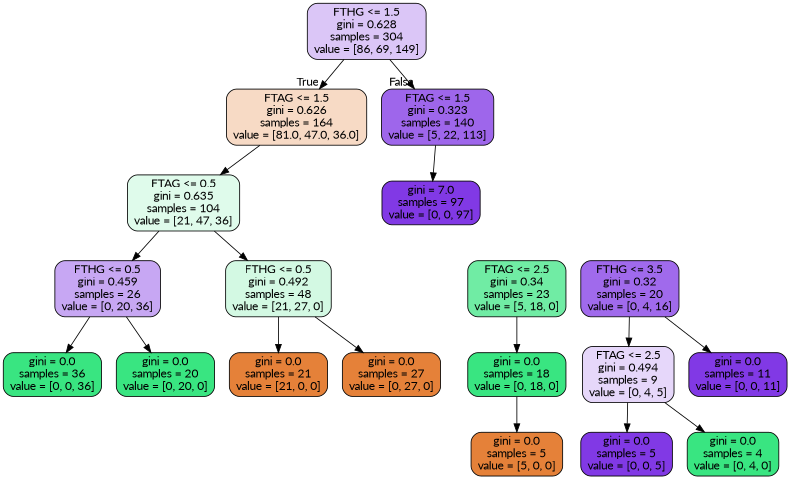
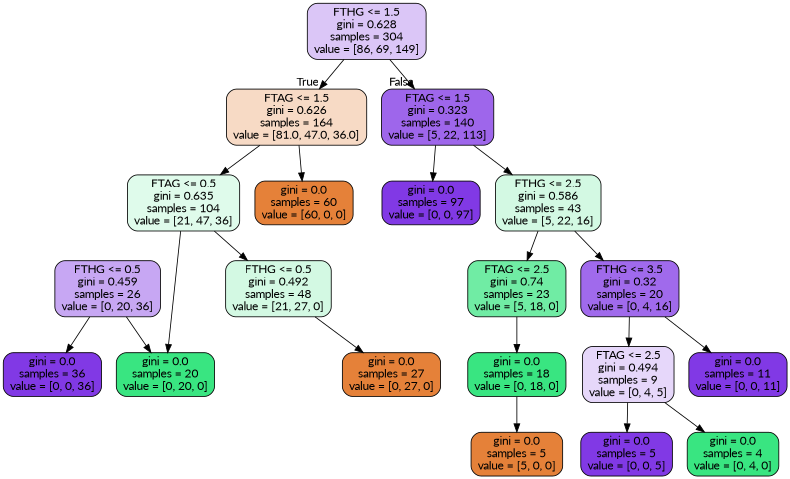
none -> (304, 203)
(431, 203) -> (431, 203)
none -> (548, 203)
(149, 243) -> (175, 288)
(517, 289) -> (517, 289)
(52, 375) -> (52, 375)
(278, 375) -> none
